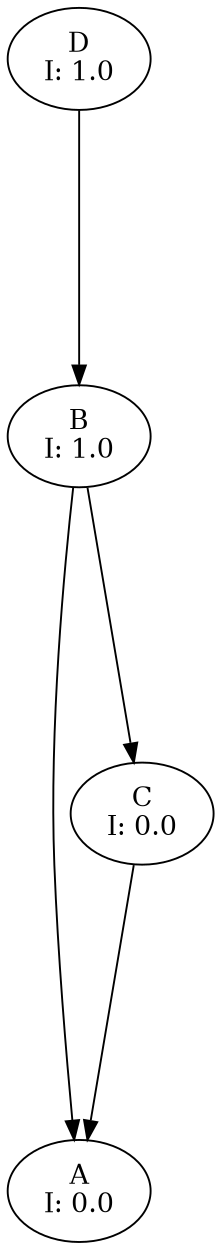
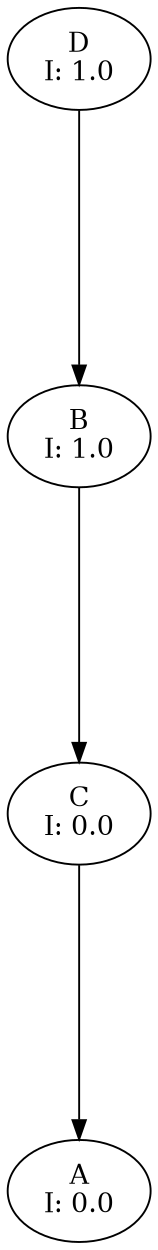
(53, 804) -> none
